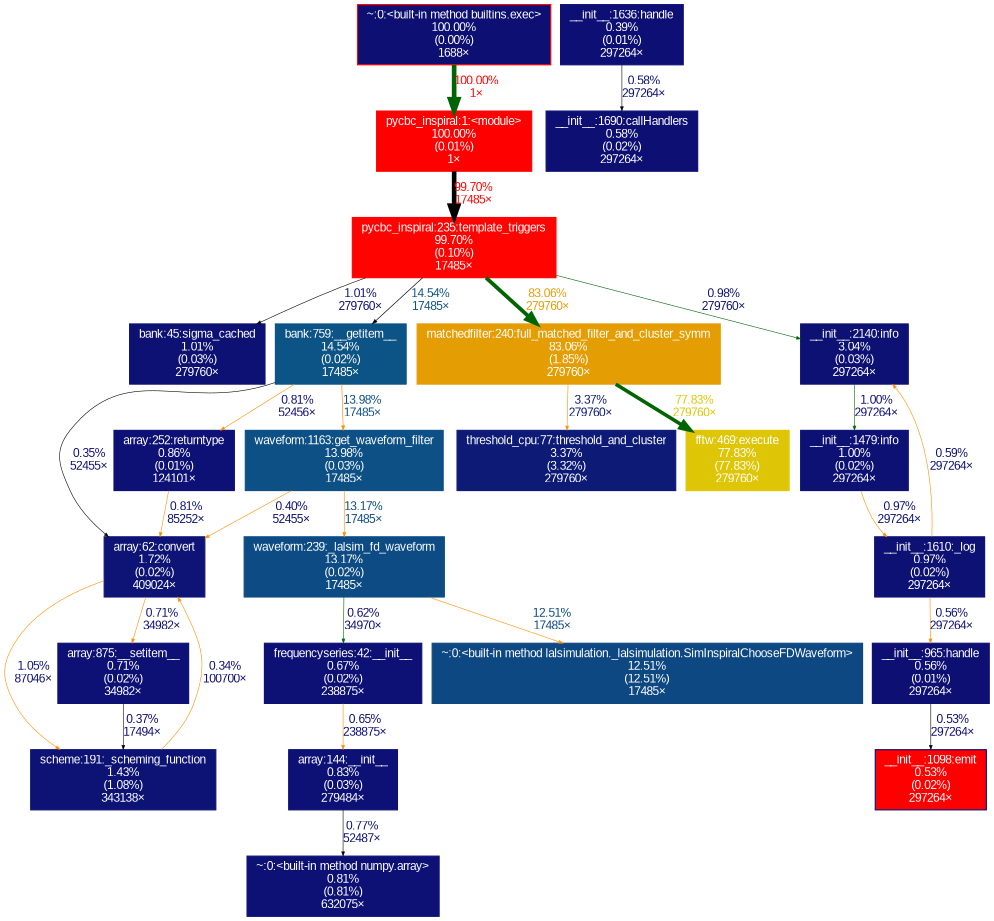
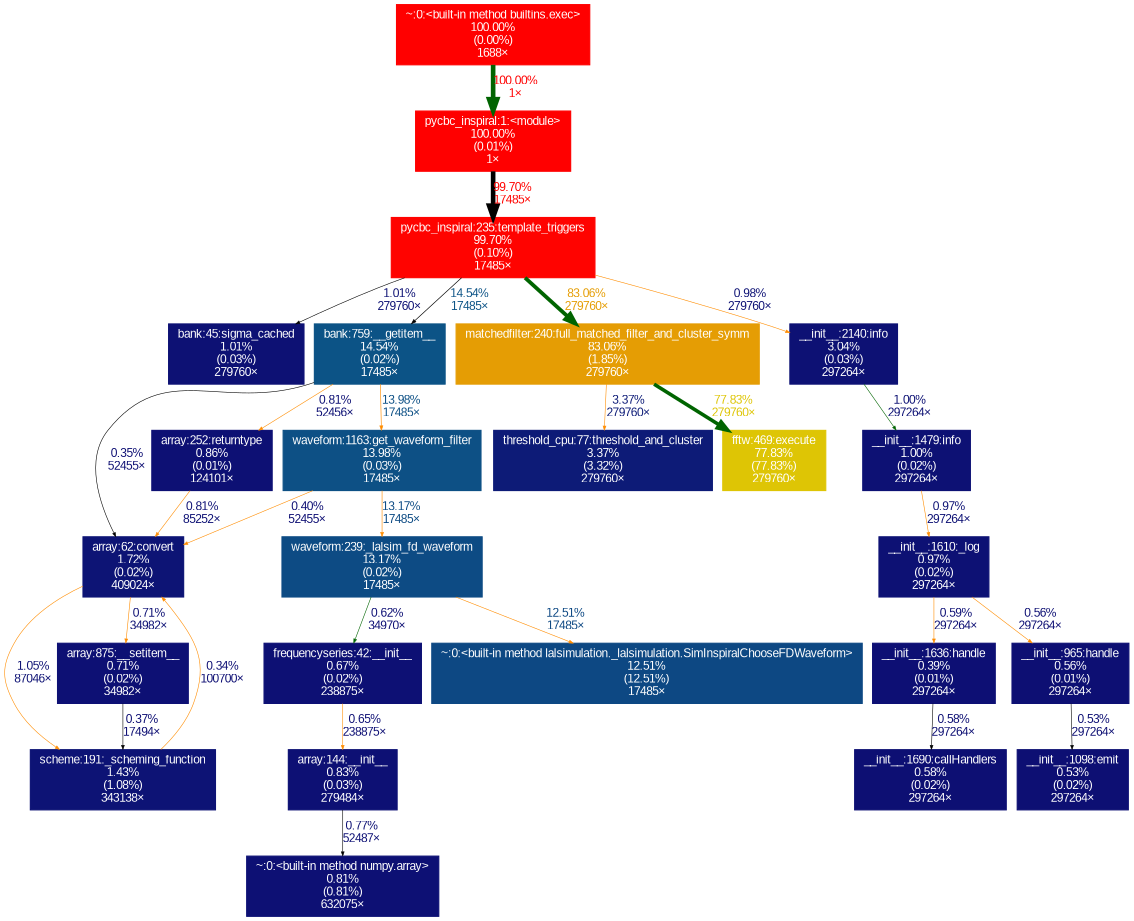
(454, 35) -> (493, 35)
(676, 307) -> (691, 302)
(926, 459) -> (934, 618)
(931, 780) -> (1073, 780)
